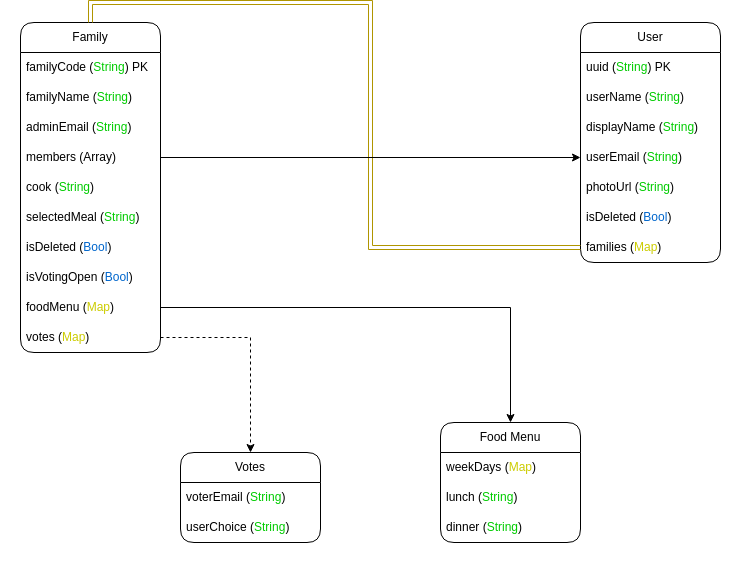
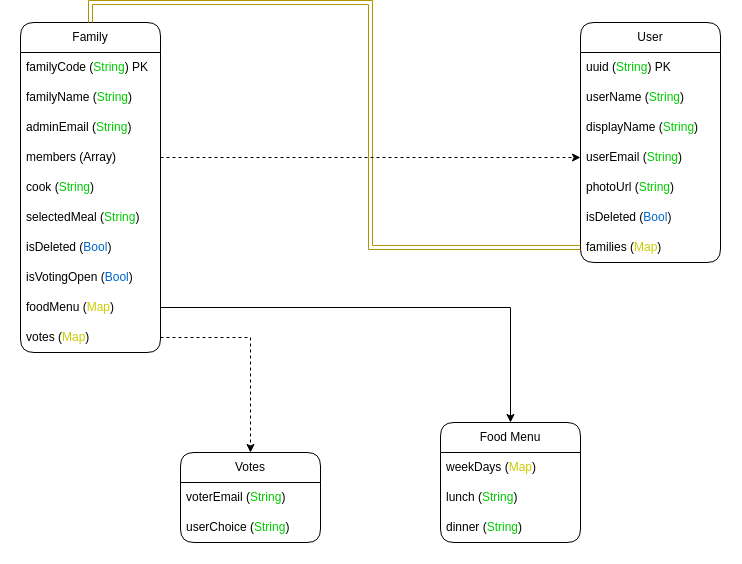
(366, 158) -> (366, 158)
